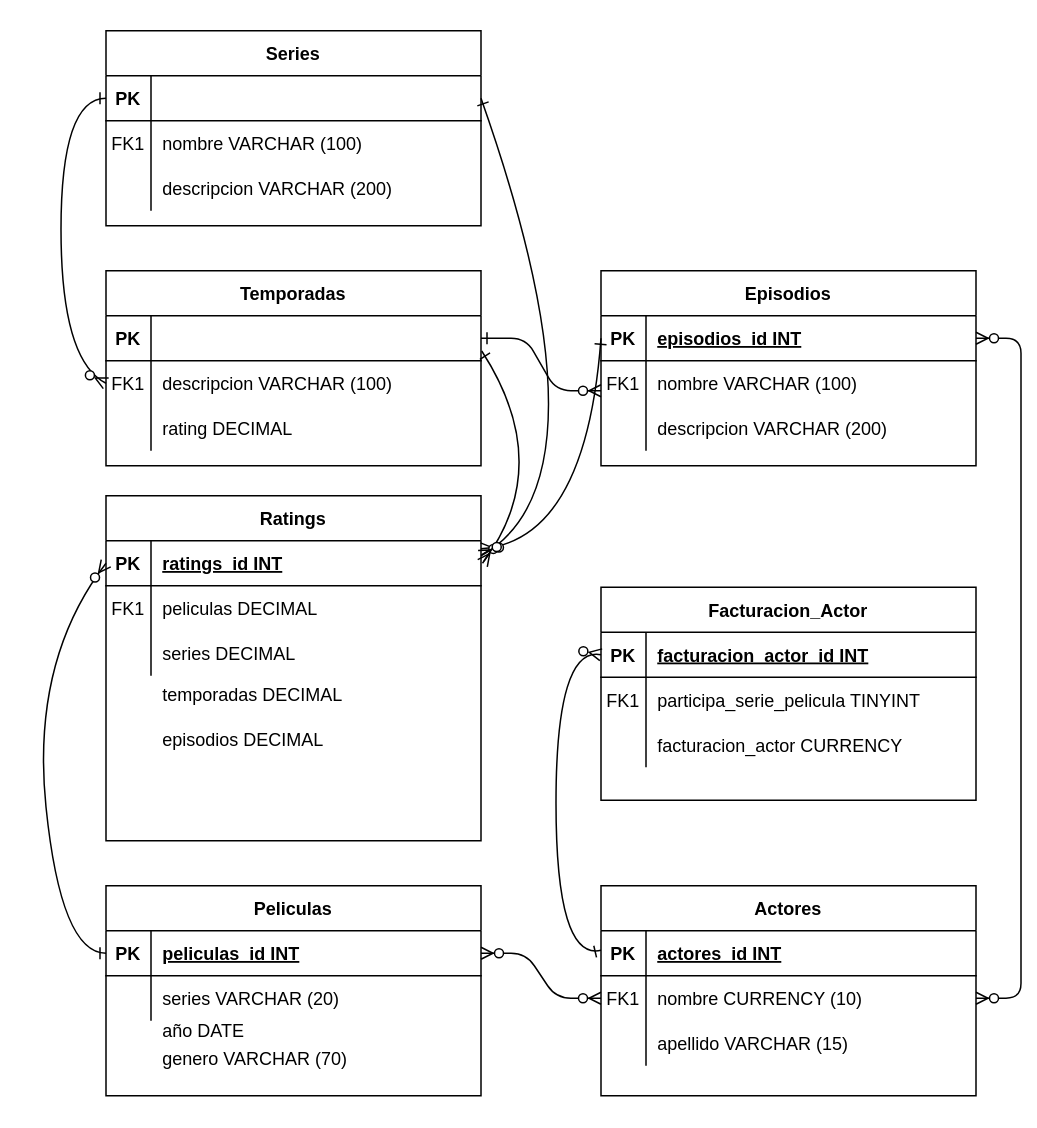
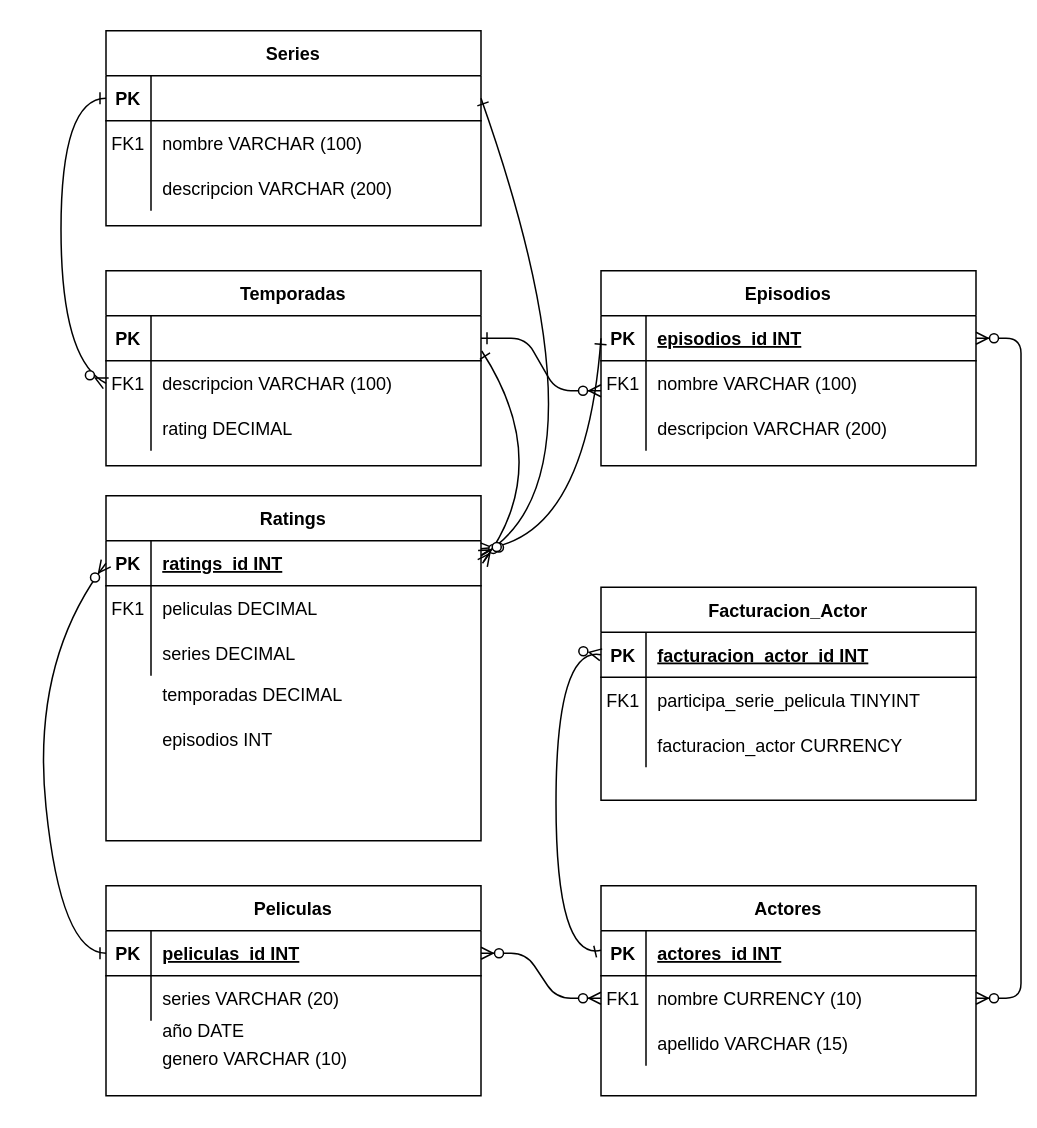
(241, 740) -> (221, 740)
(253, 1059) -> (253, 1059)
